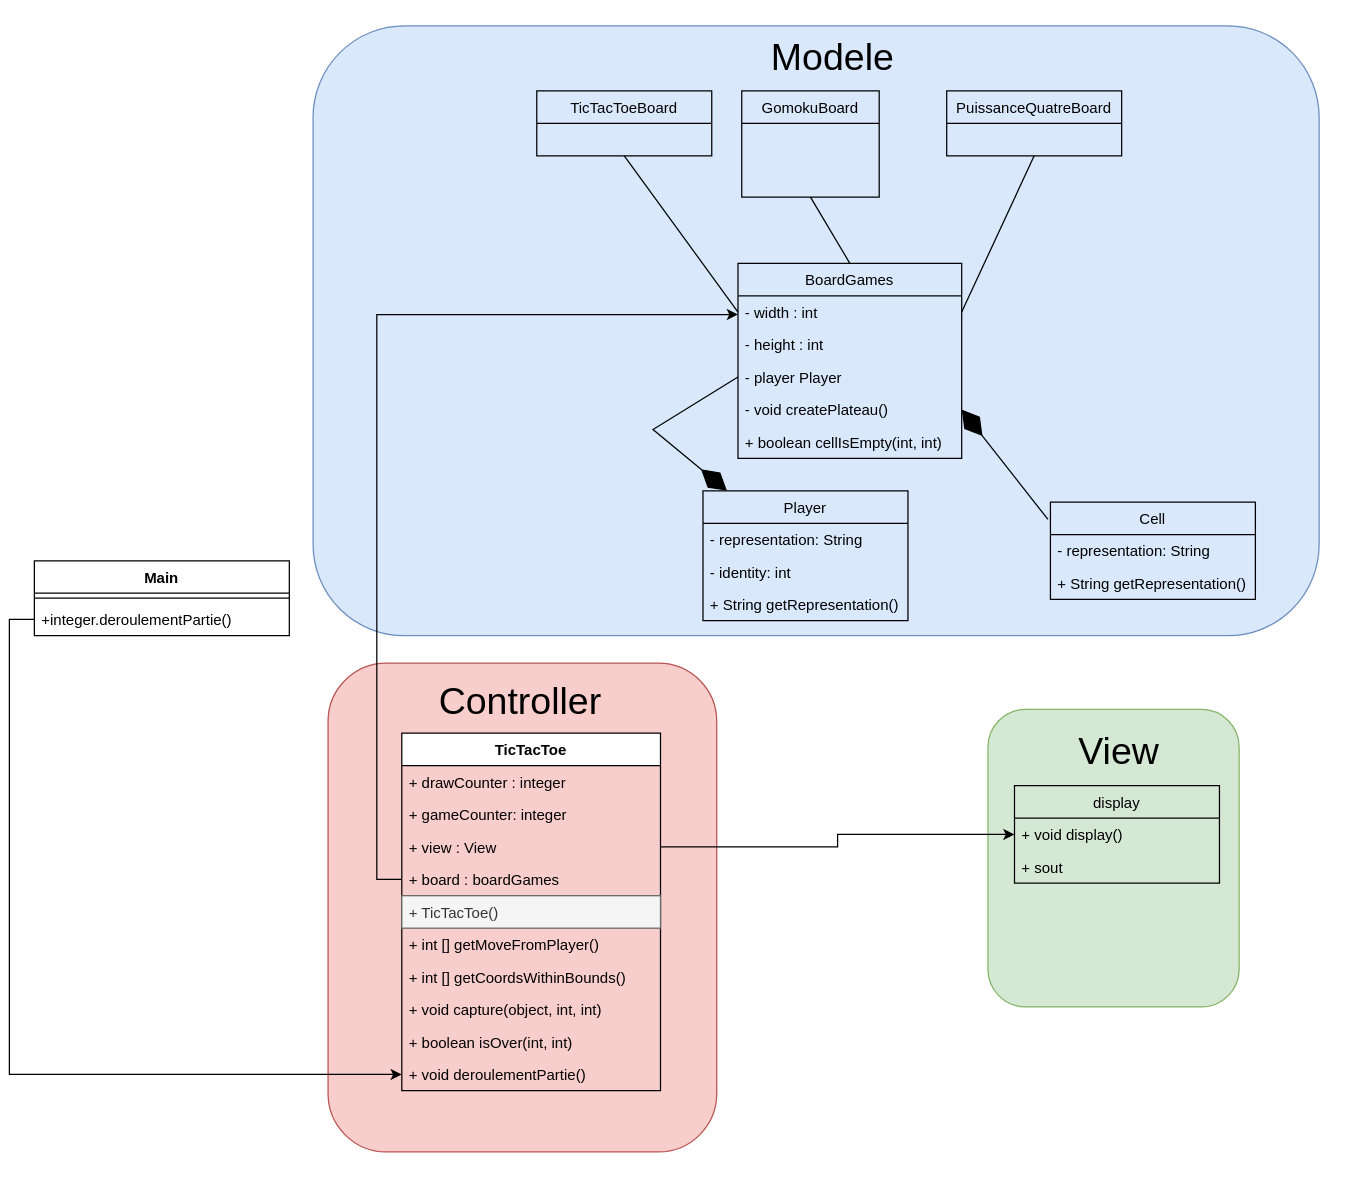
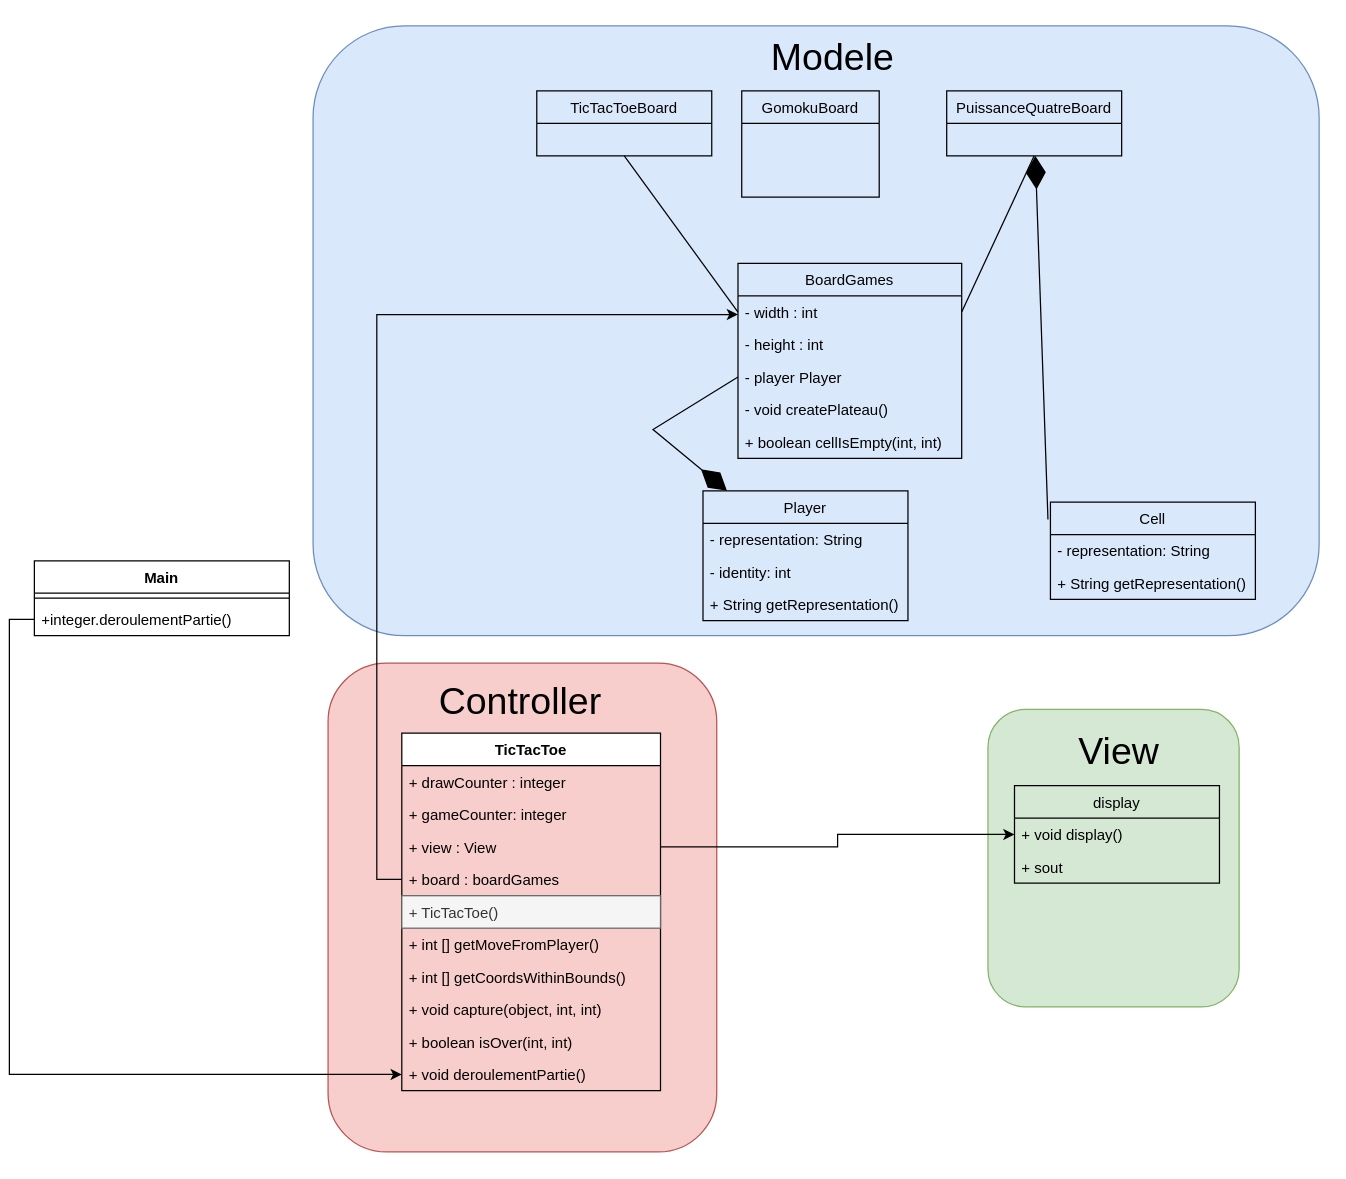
(830, 230) -> none
(1015, 477) -> (1042, 344)
